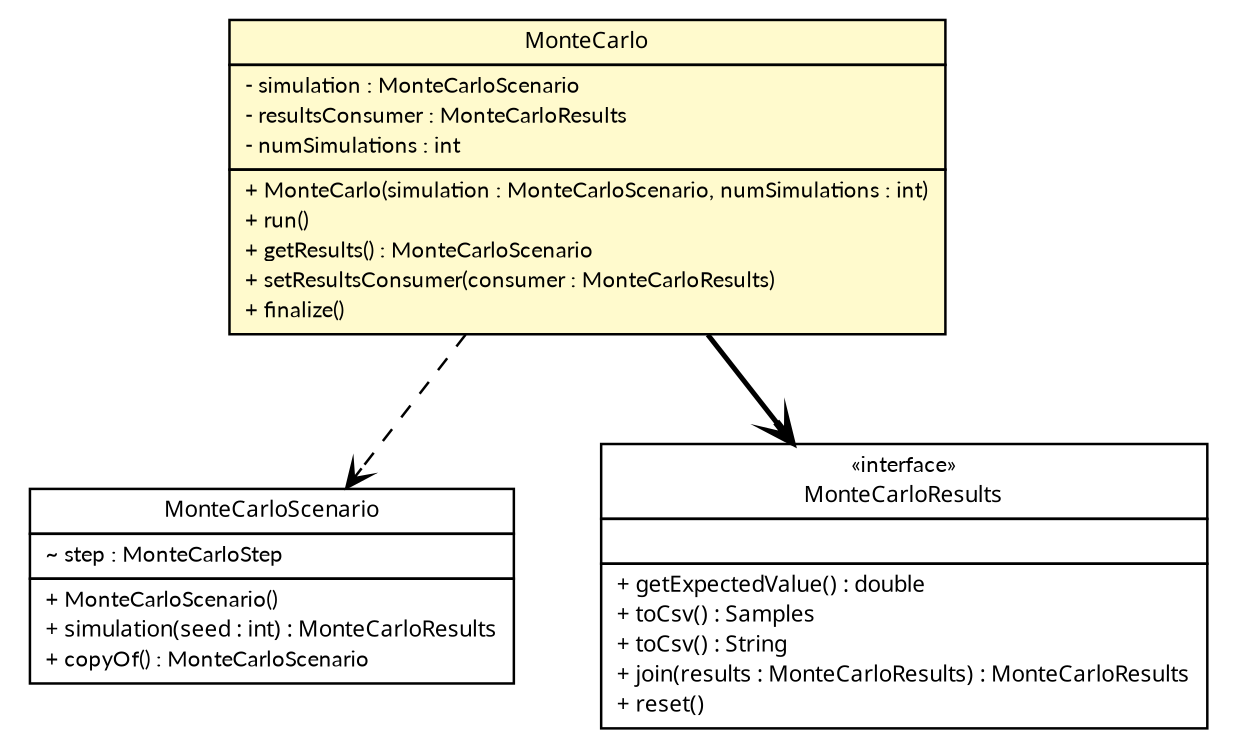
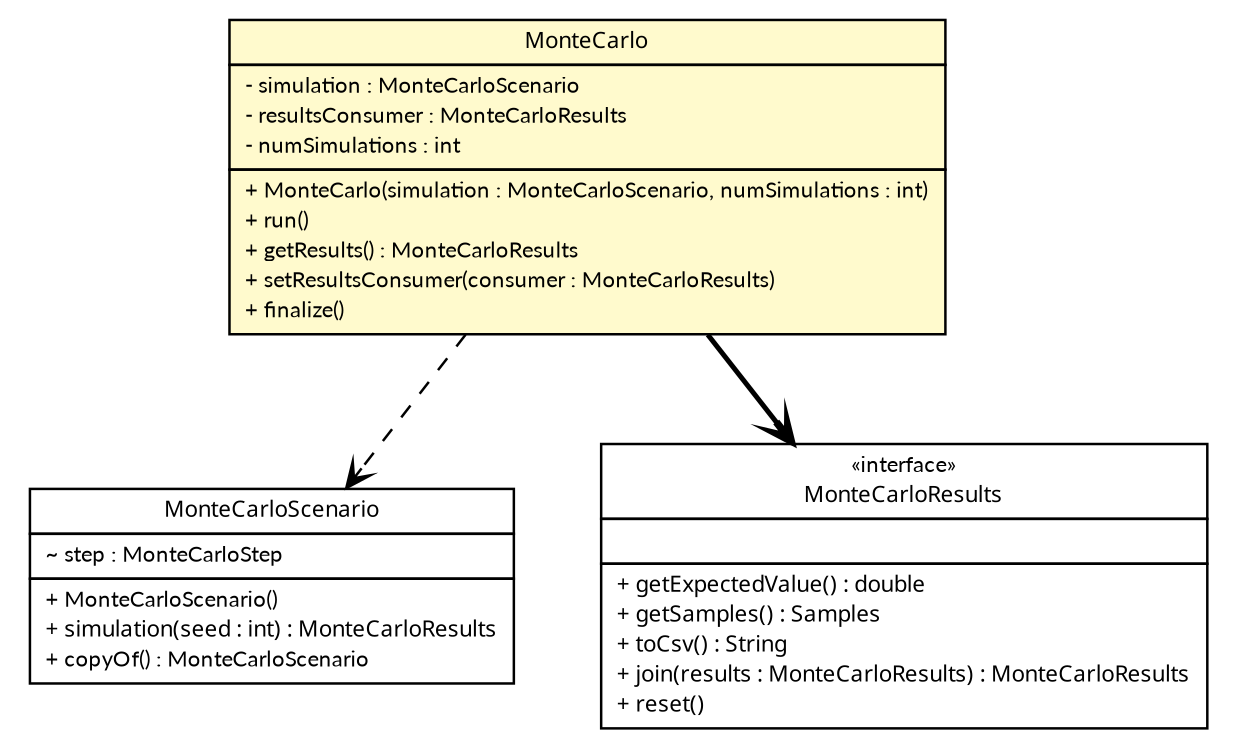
(420, 251) -> (413, 251)
(717, 615) -> (750, 615)
